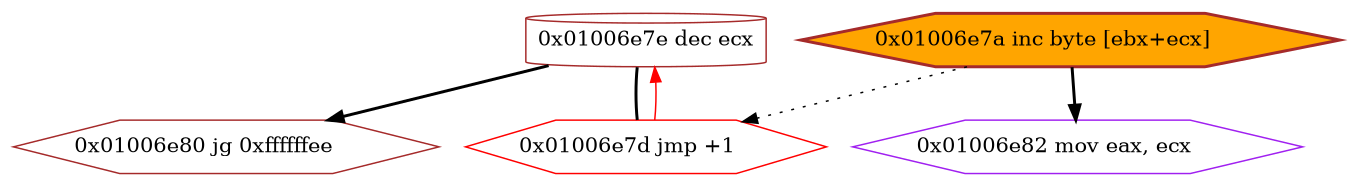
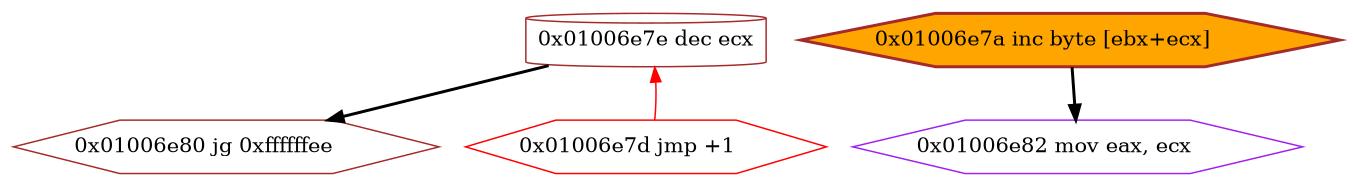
(862, 93) -> none
(636, 94) -> none
